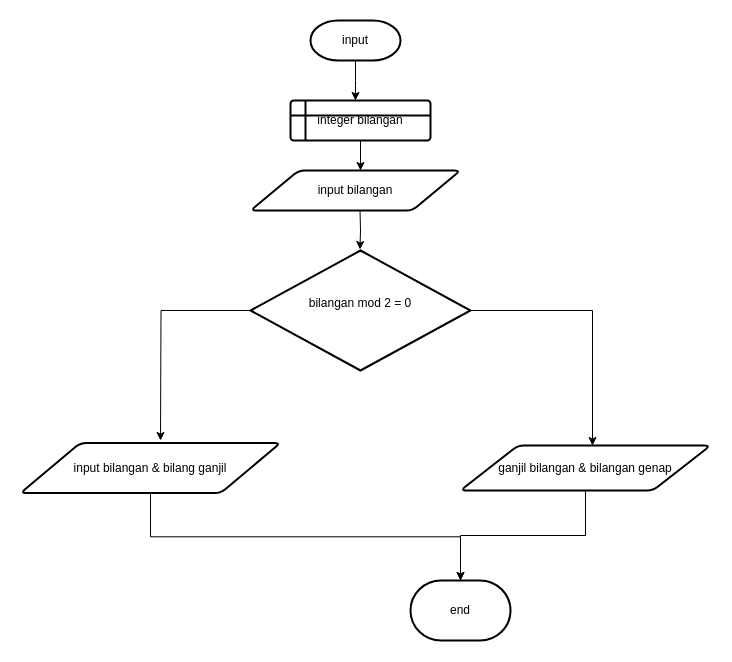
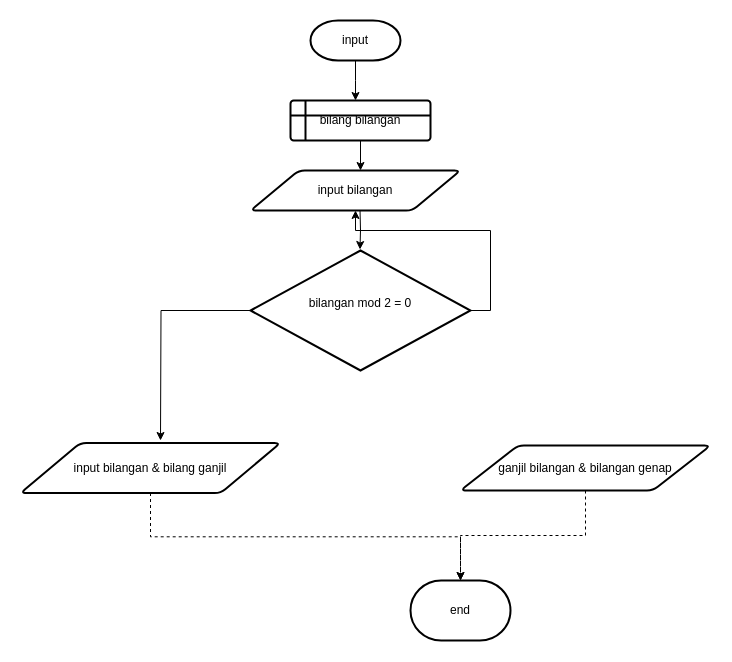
(361, 121) -> (361, 121)
(593, 322) -> (459, 231)
(546, 536) -> (546, 536)
(284, 537) -> (284, 537)
